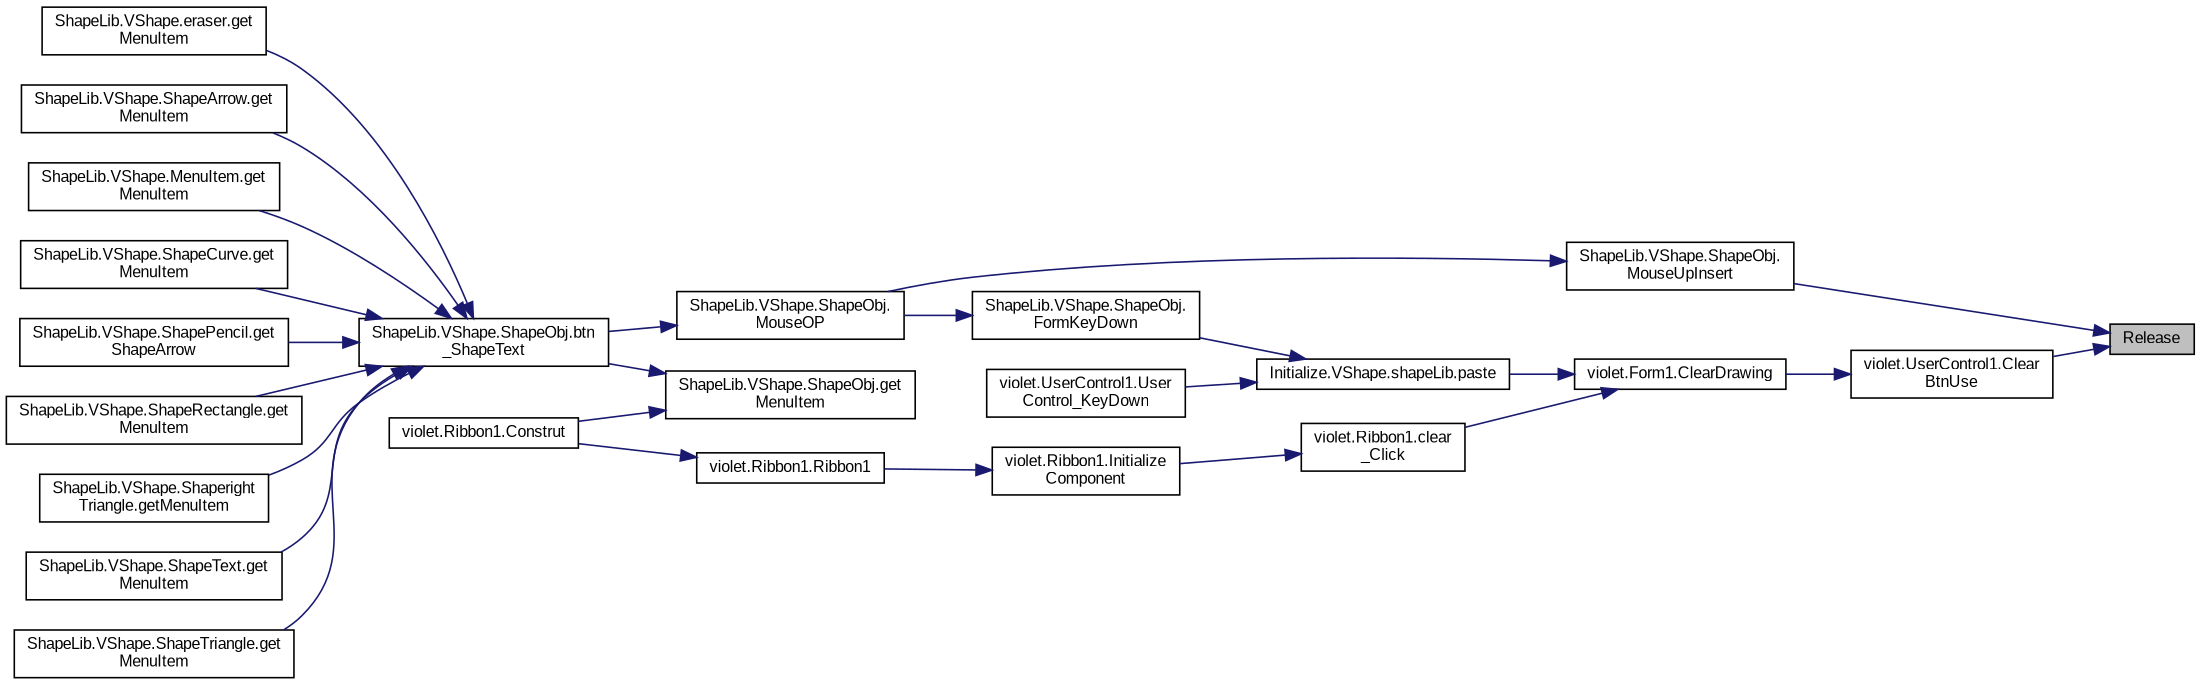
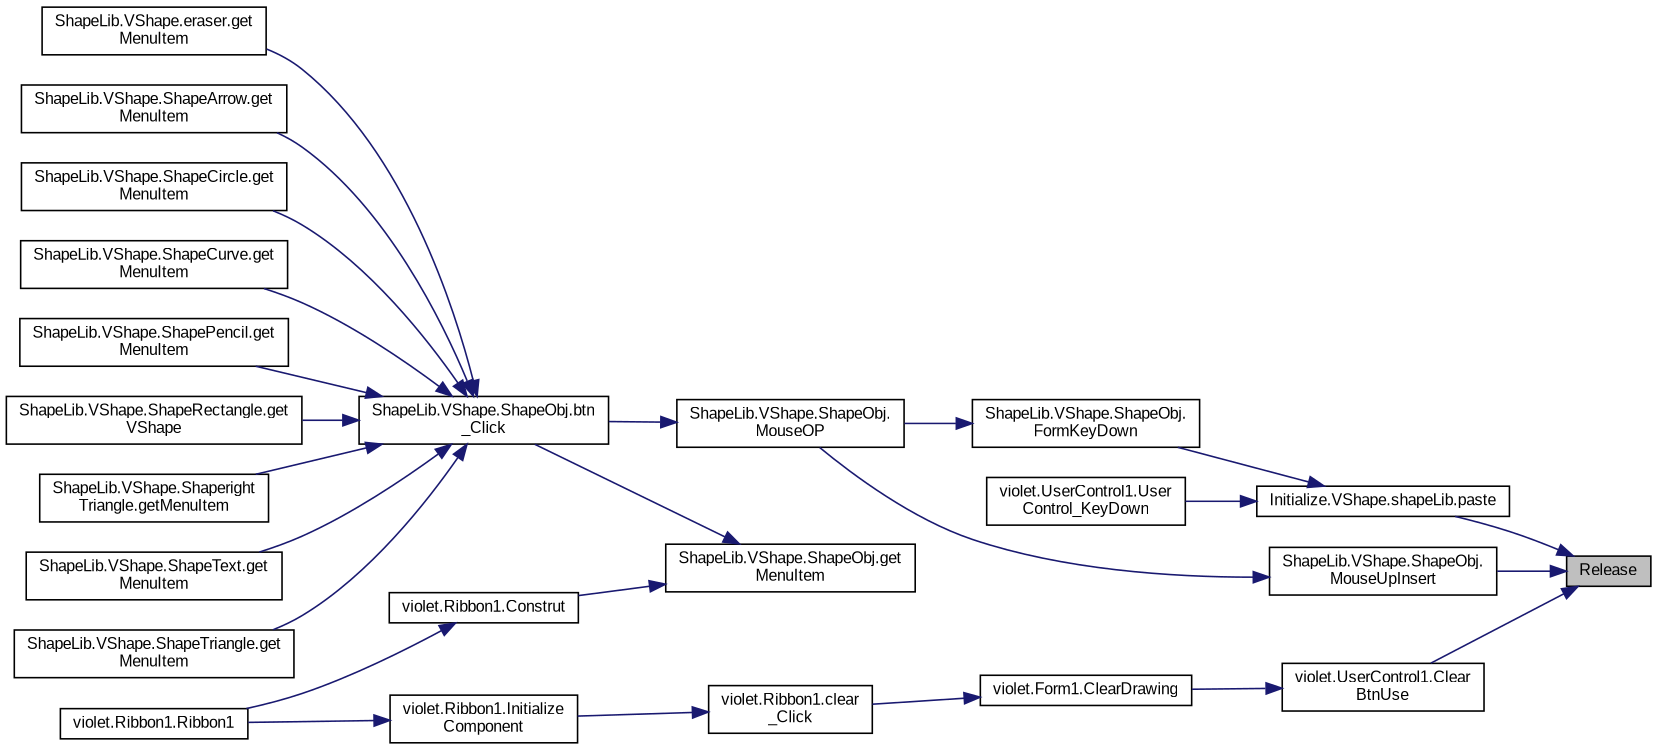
(154, 187) -> (154, 187)
(154, 342) -> (154, 342)
(484, 342) -> (484, 420)
(1534, 374) -> (1508, 531)
(154, 420) -> (154, 420)
(630, 450) -> (347, 676)
